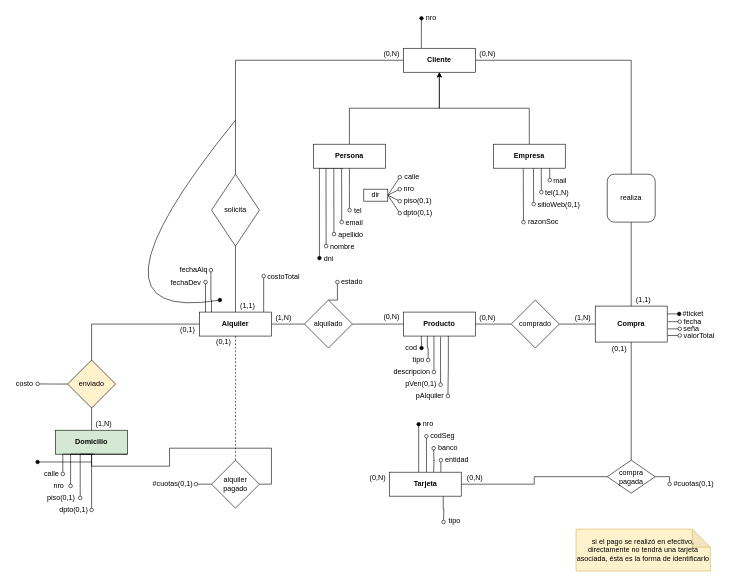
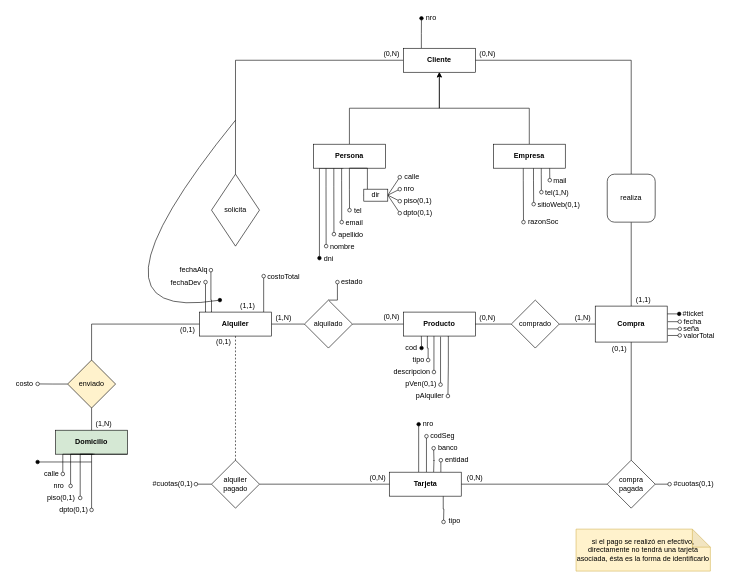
none -> (368, 178)
(236, 279) -> none
(193, 449) -> (329, 485)
(632, 477) -> (632, 485)
